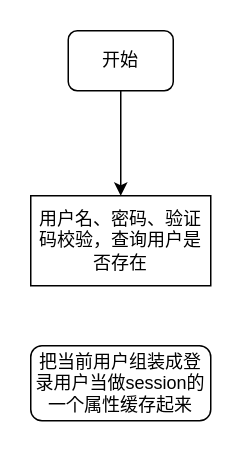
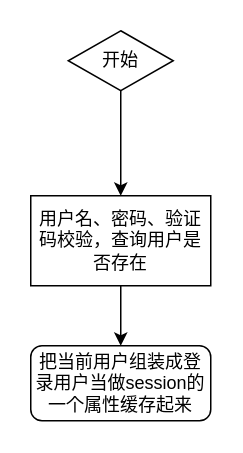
(121, 61) -> (121, 61)
none -> (121, 311)
